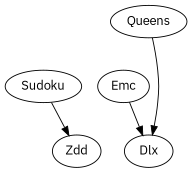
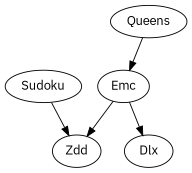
(159, 82) -> (138, 50)
none -> (103, 115)
